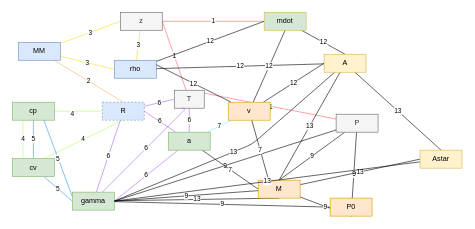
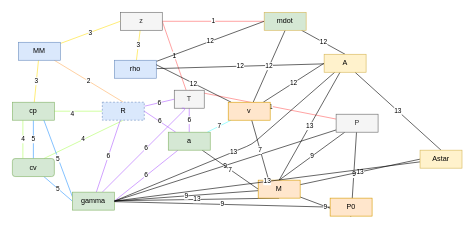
(87, 63) -> (36, 81)
(33, 168) -> (33, 168)
